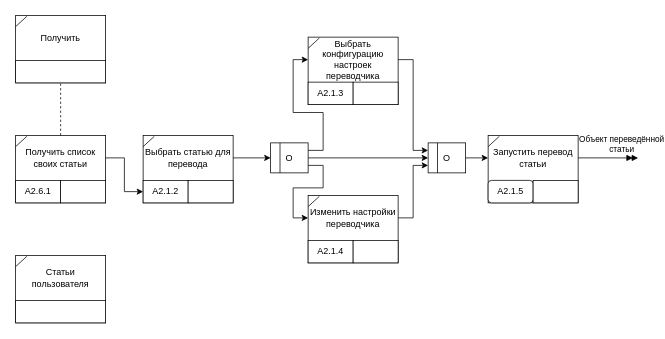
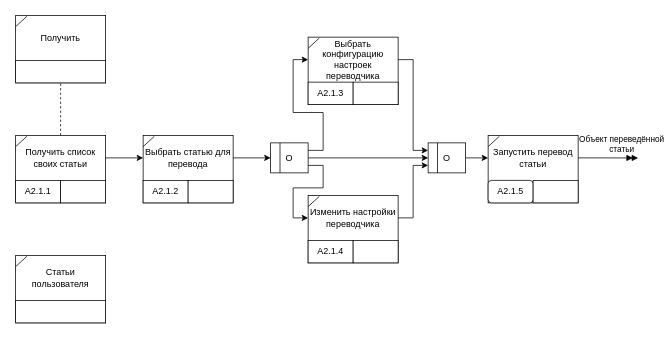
(124, 180) -> (124, 158)
(38, 192) -> (38, 192)
